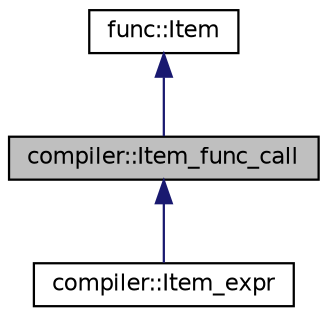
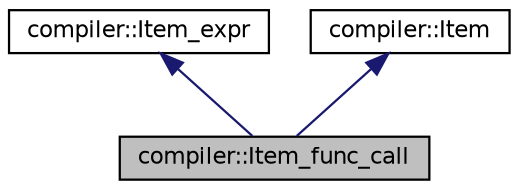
(164, 32) -> (410, 32)
(164, 233) -> (215, 102)
